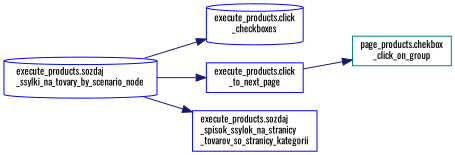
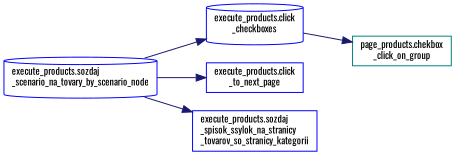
(323, 65) -> (323, 37)
(80, 78) -> (80, 78)
